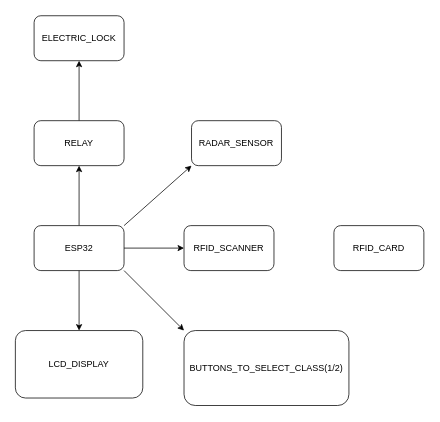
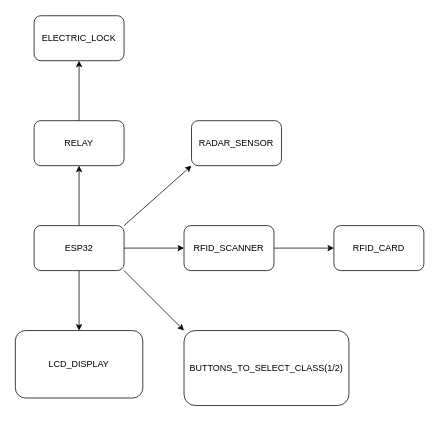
none -> (327, 248)
